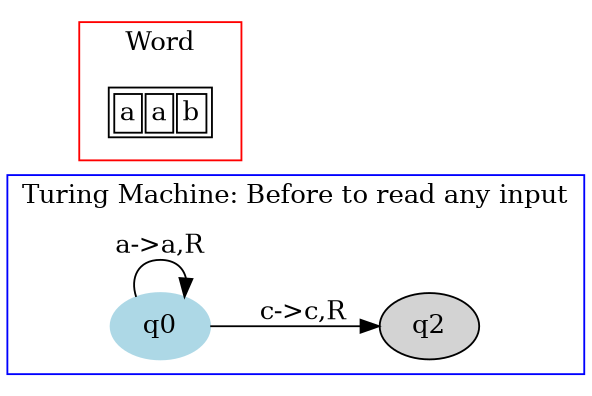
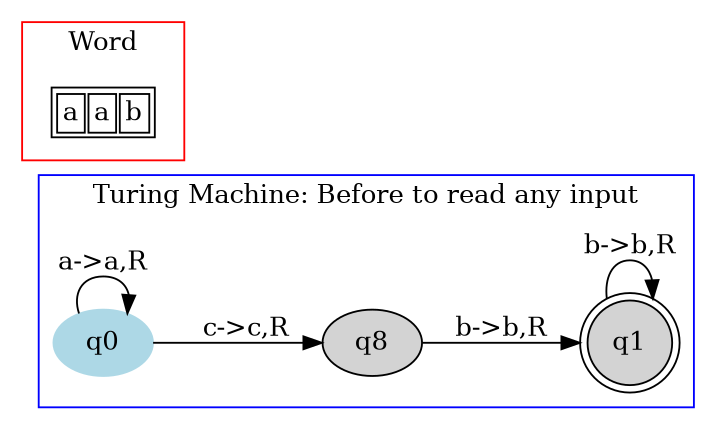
(429, 326) -> (372, 343)
none -> (630, 343)
